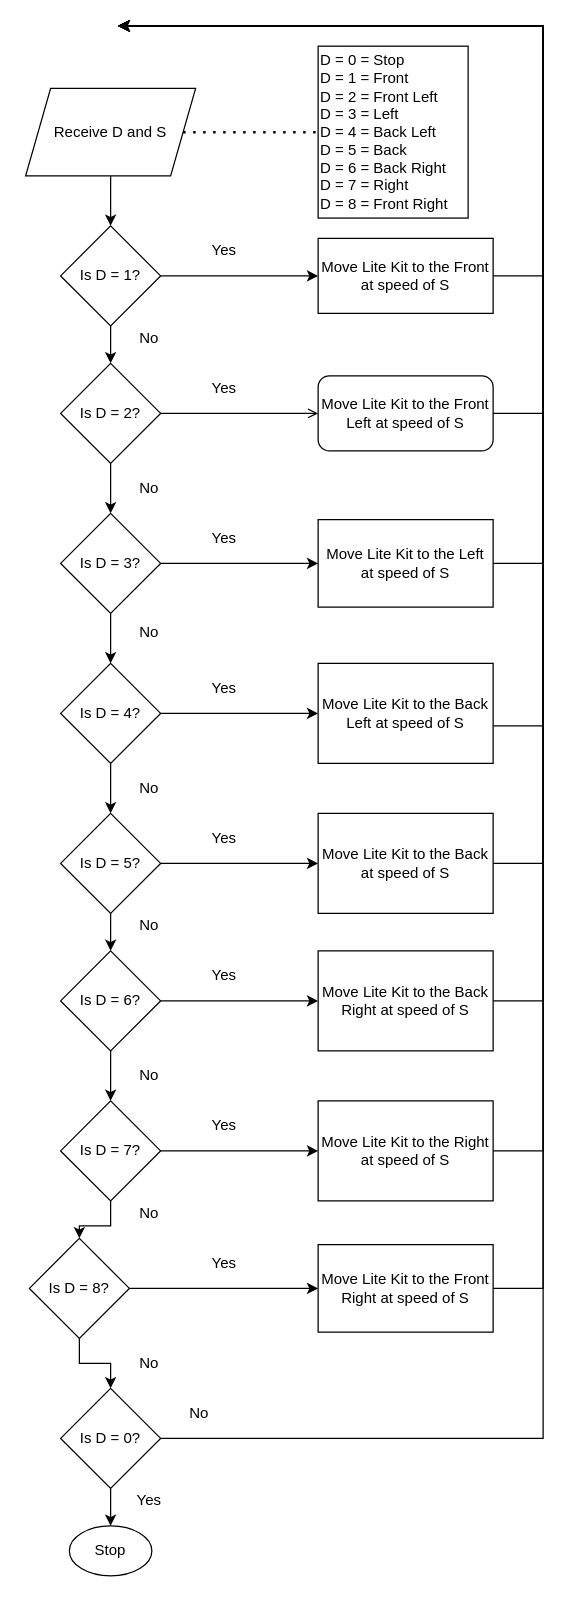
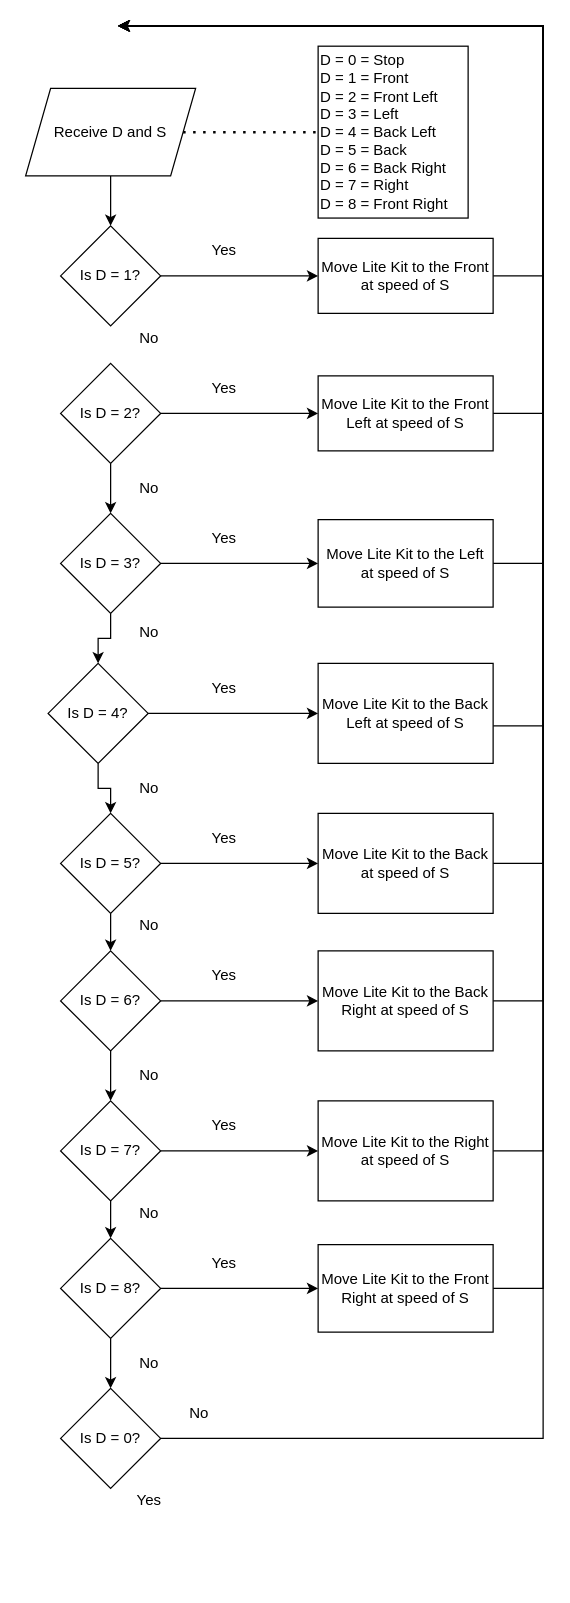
(111, 349) -> none
(310, 413) -> (308, 413)
(406, 413) -> (406, 413)
(111, 713) -> (98, 713)
(79, 1288) -> (111, 1288)
(111, 1511) -> none
(111, 1551) -> none
